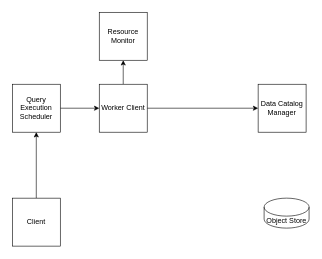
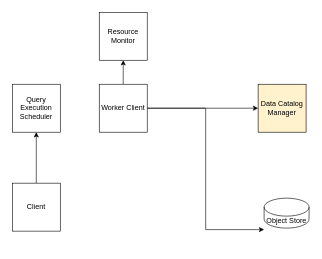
(93, 108) -> none
(282, 108) -> (282, 108)
none -> (206, 197)
(36, 222) -> (36, 207)
